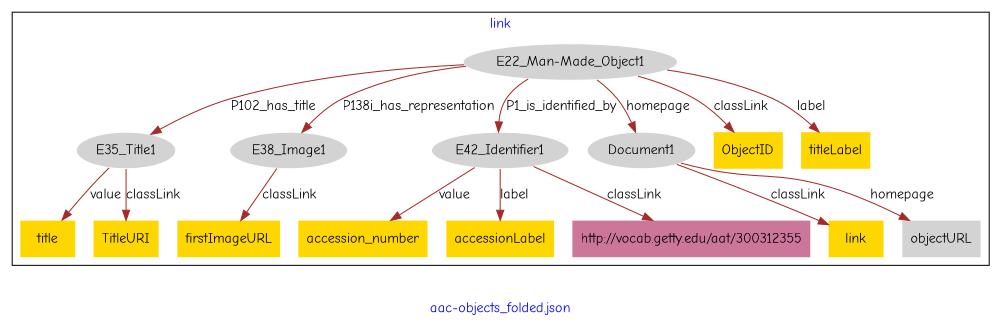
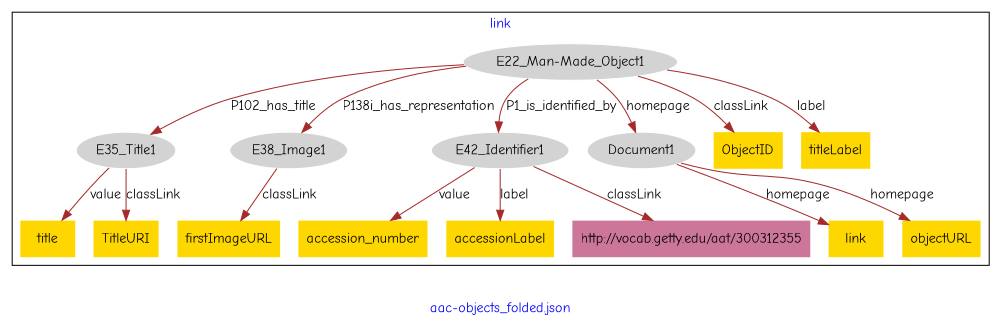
(798, 195) -> (798, 195)
(941, 239) -> (941, 239)
